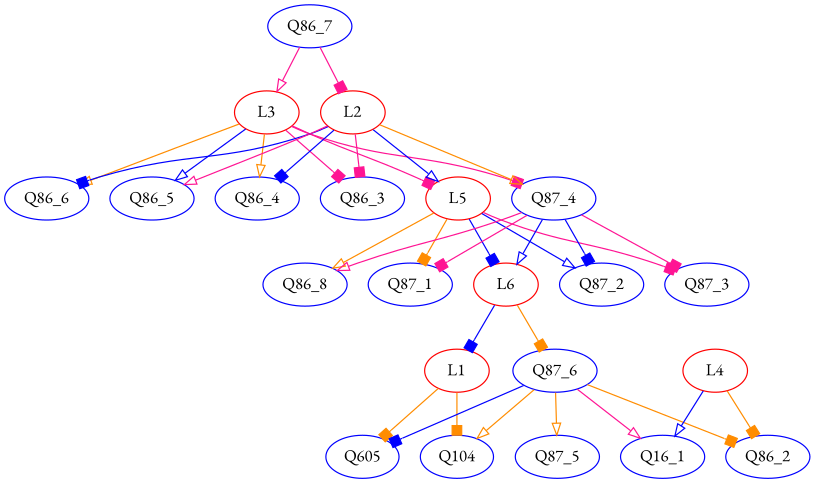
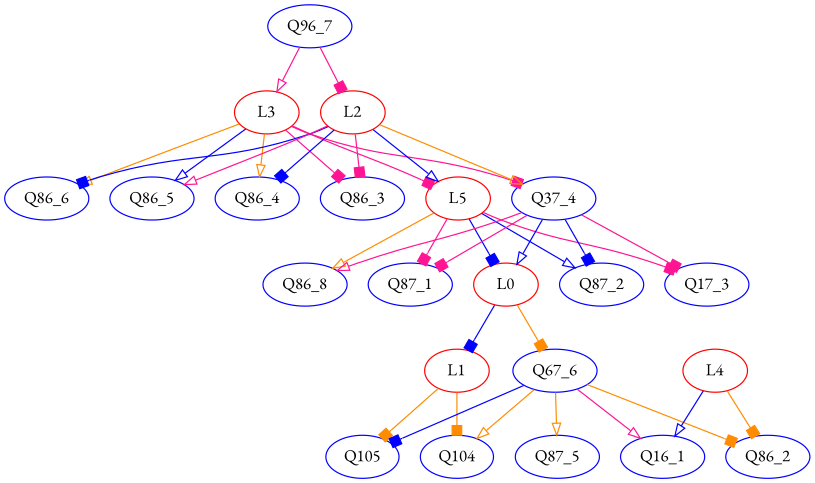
(310, 26) -> (310, 26)
(554, 199) -> (554, 199)
(440, 231) -> (440, 231)
(506, 285) -> (506, 285)
(707, 285) -> (707, 285)
(555, 371) -> (555, 371)
(362, 457) -> (362, 457)
